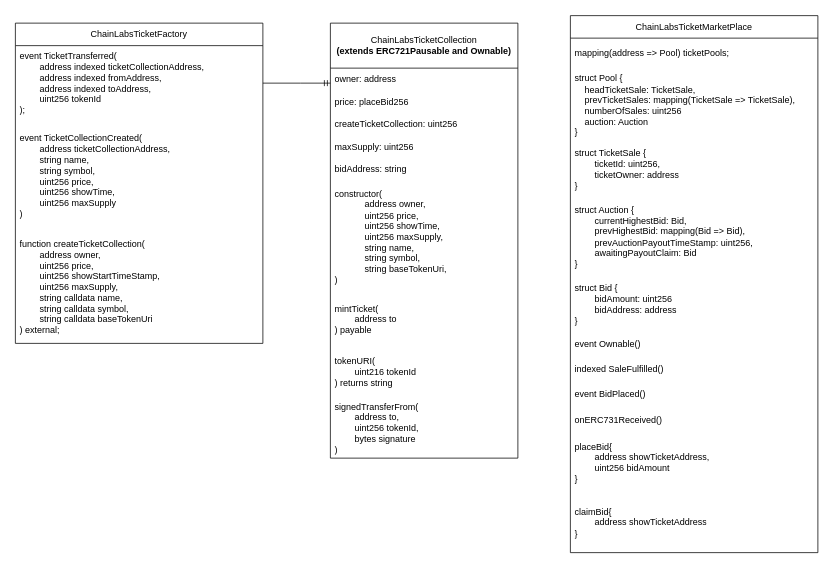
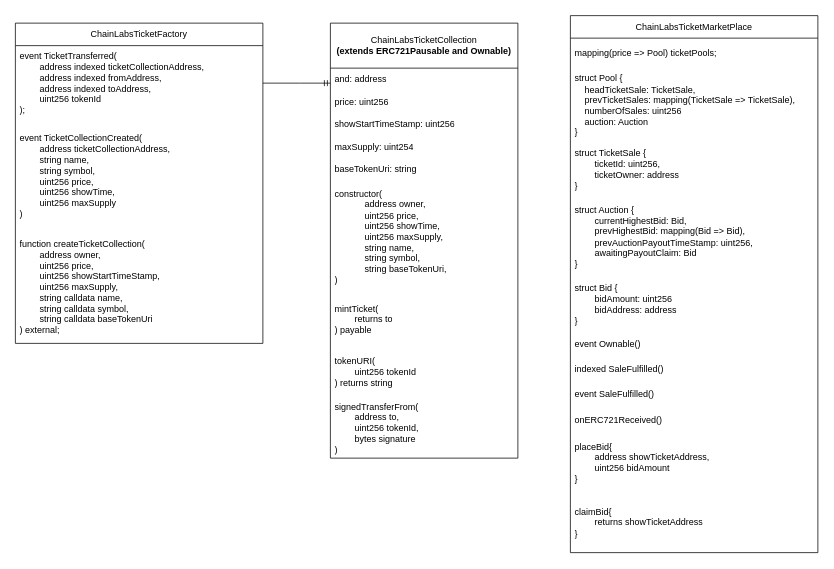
(659, 53) -> (653, 53)
(368, 79) -> (363, 79)
(374, 102) -> (365, 102)
(405, 124) -> (398, 124)
(376, 147) -> (376, 147)
(376, 169) -> (381, 169)
(360, 319) -> (360, 319)
(372, 372) -> (372, 372)
(614, 394) -> (621, 394)
(619, 420) -> (619, 420)
(636, 522) -> (636, 522)
